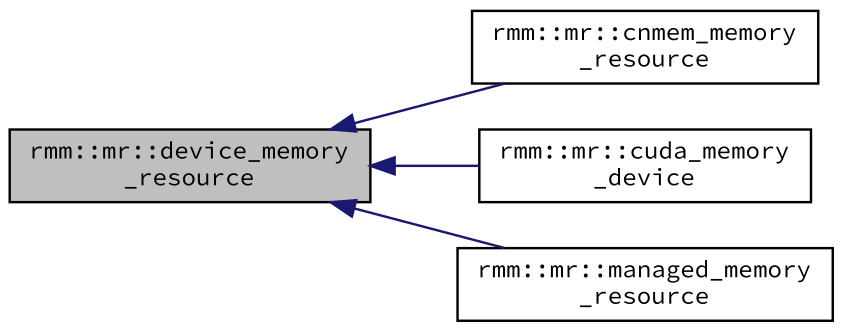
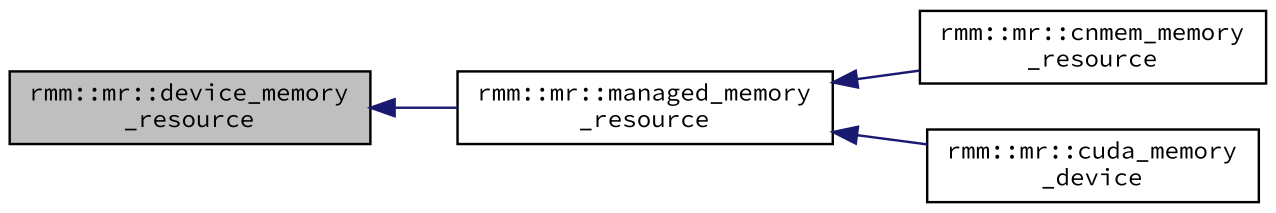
(430, 103) -> (888, 75)
(437, 166) -> (892, 140)
